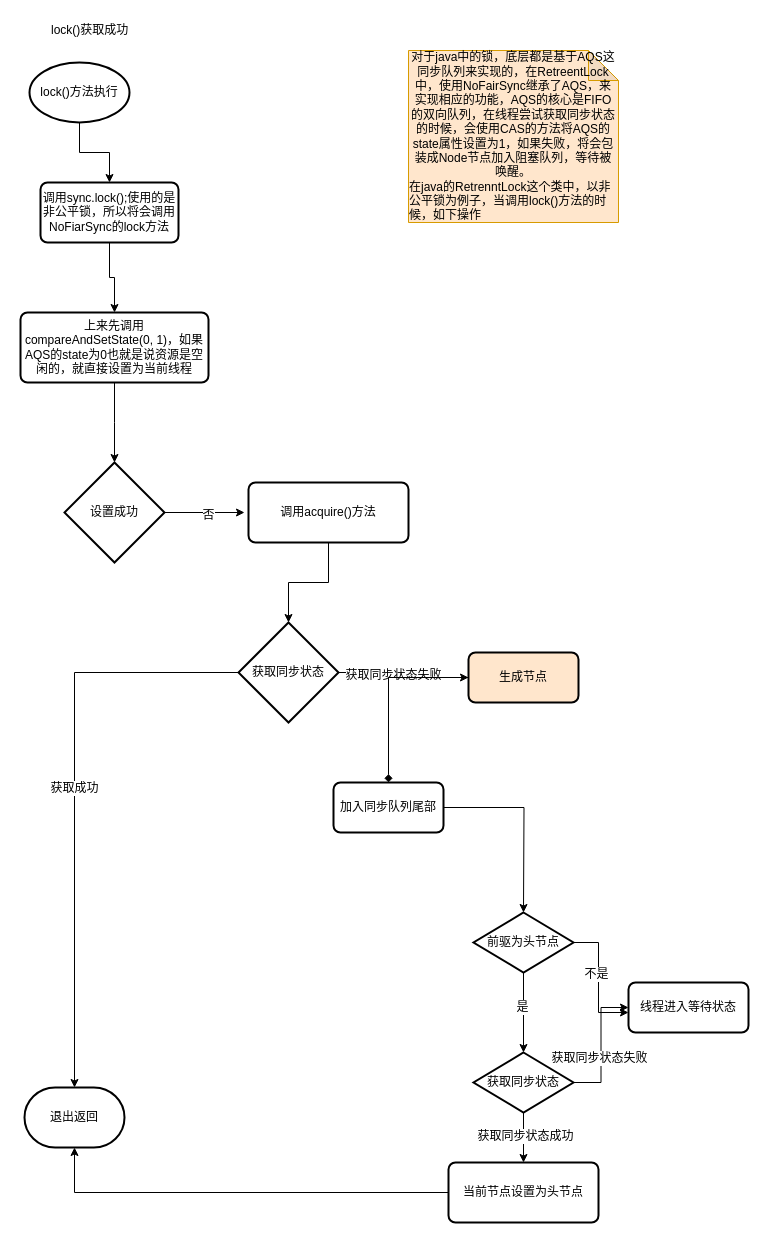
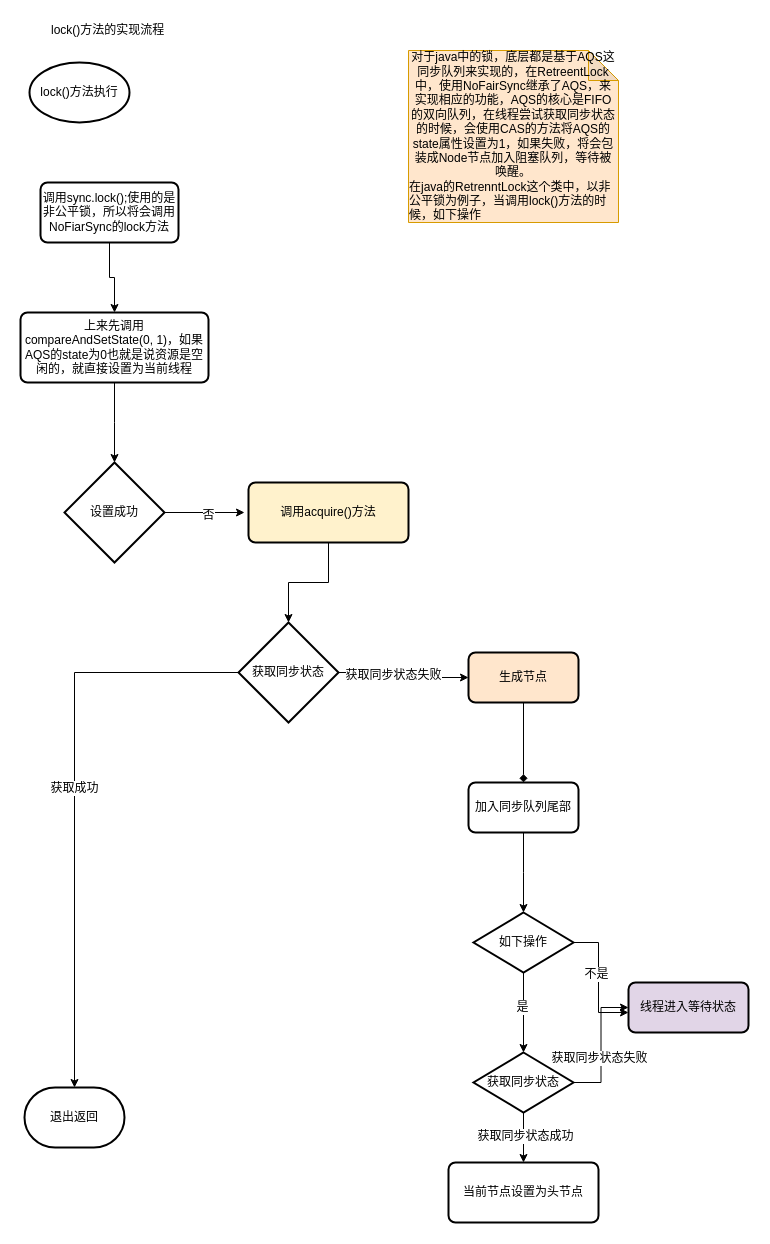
(94, 31) -> (112, 31)
(91, 153) -> none
(329, 513) -> (329, 513)
(389, 808) -> (524, 808)
(524, 943) -> (524, 943)
(689, 1008) -> (689, 1008)
(243, 1193) -> none
